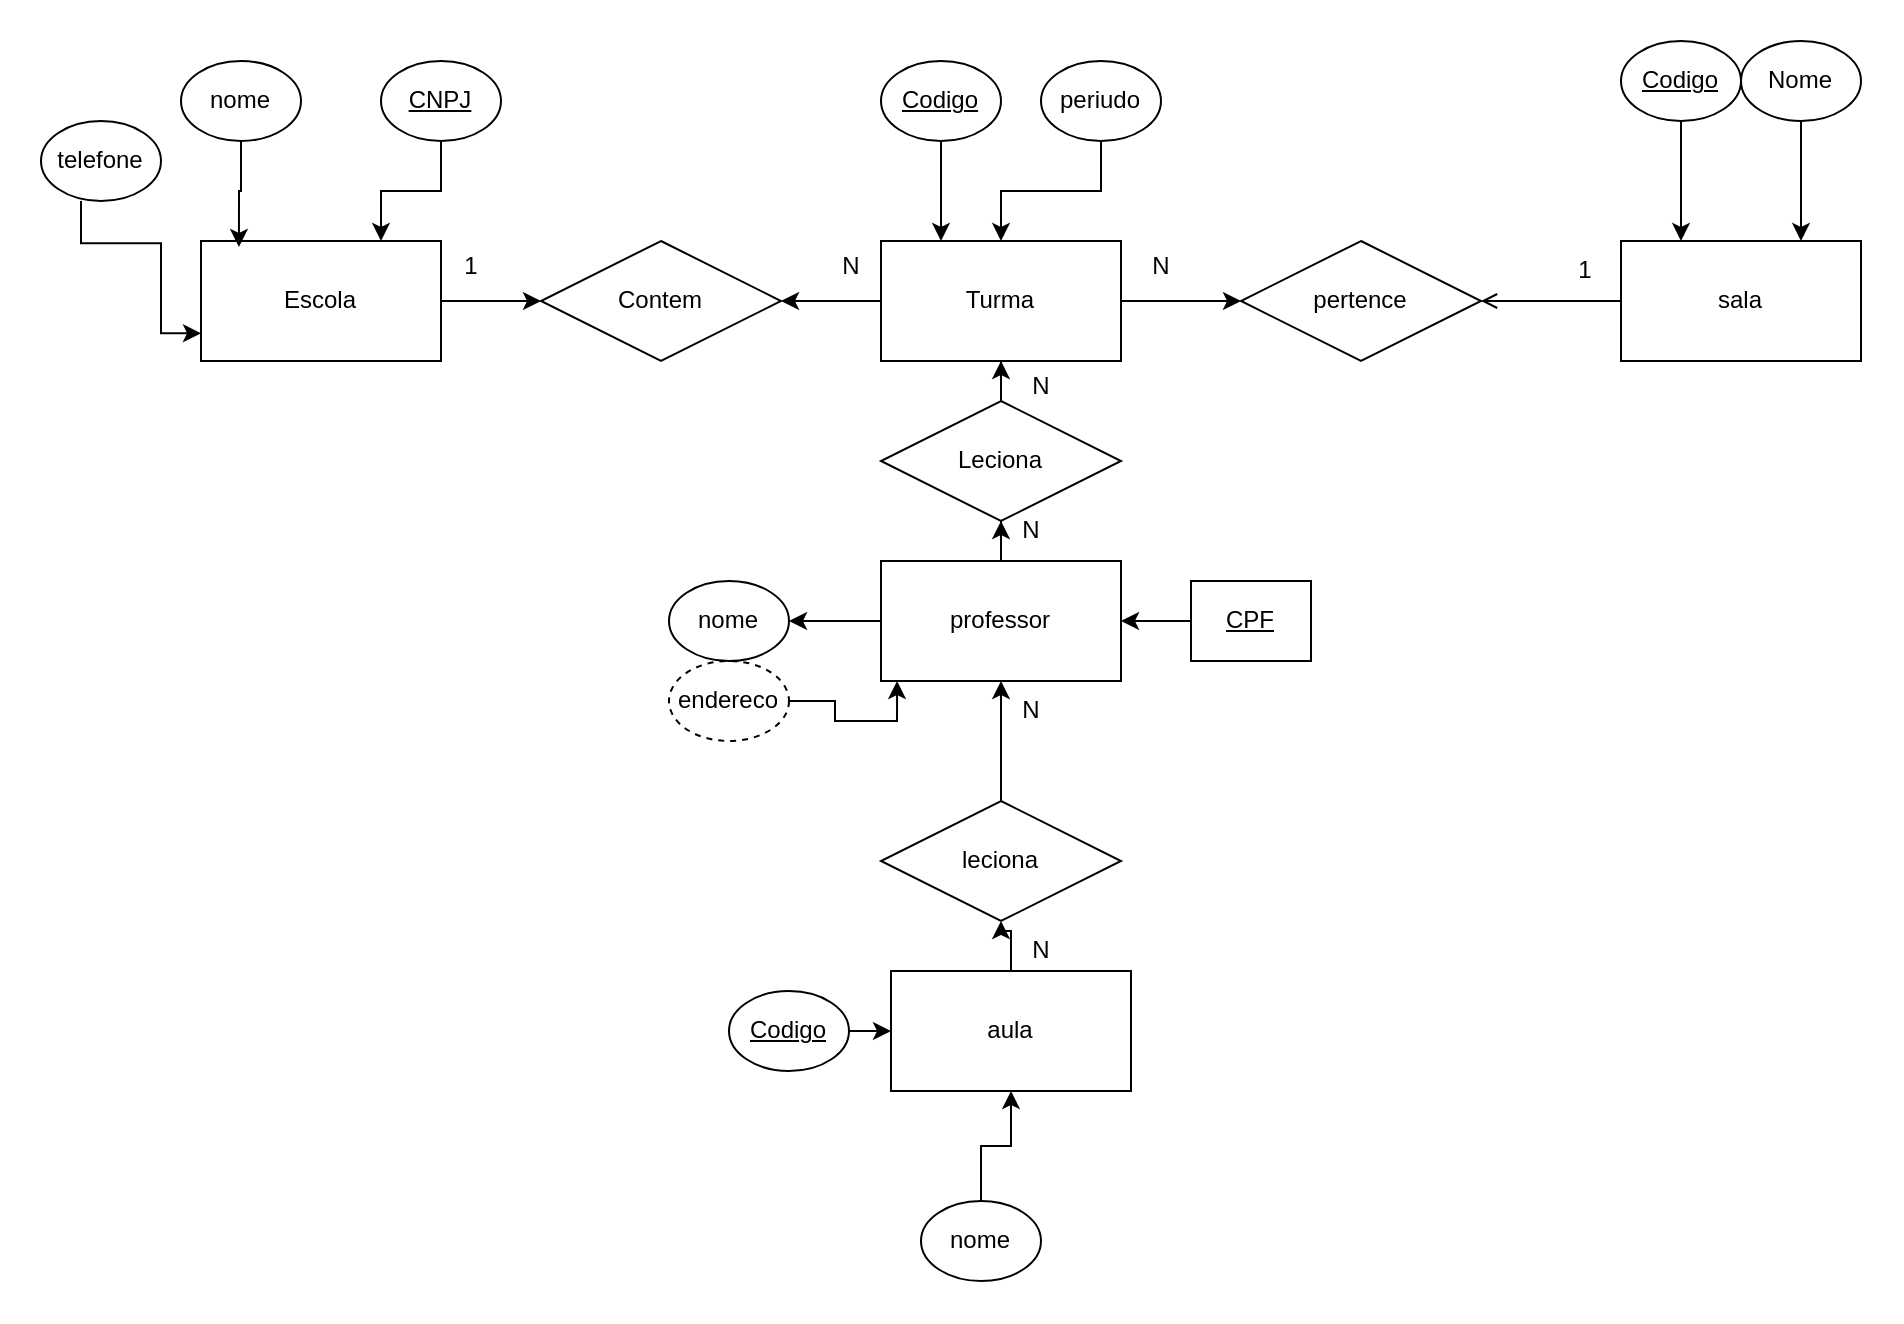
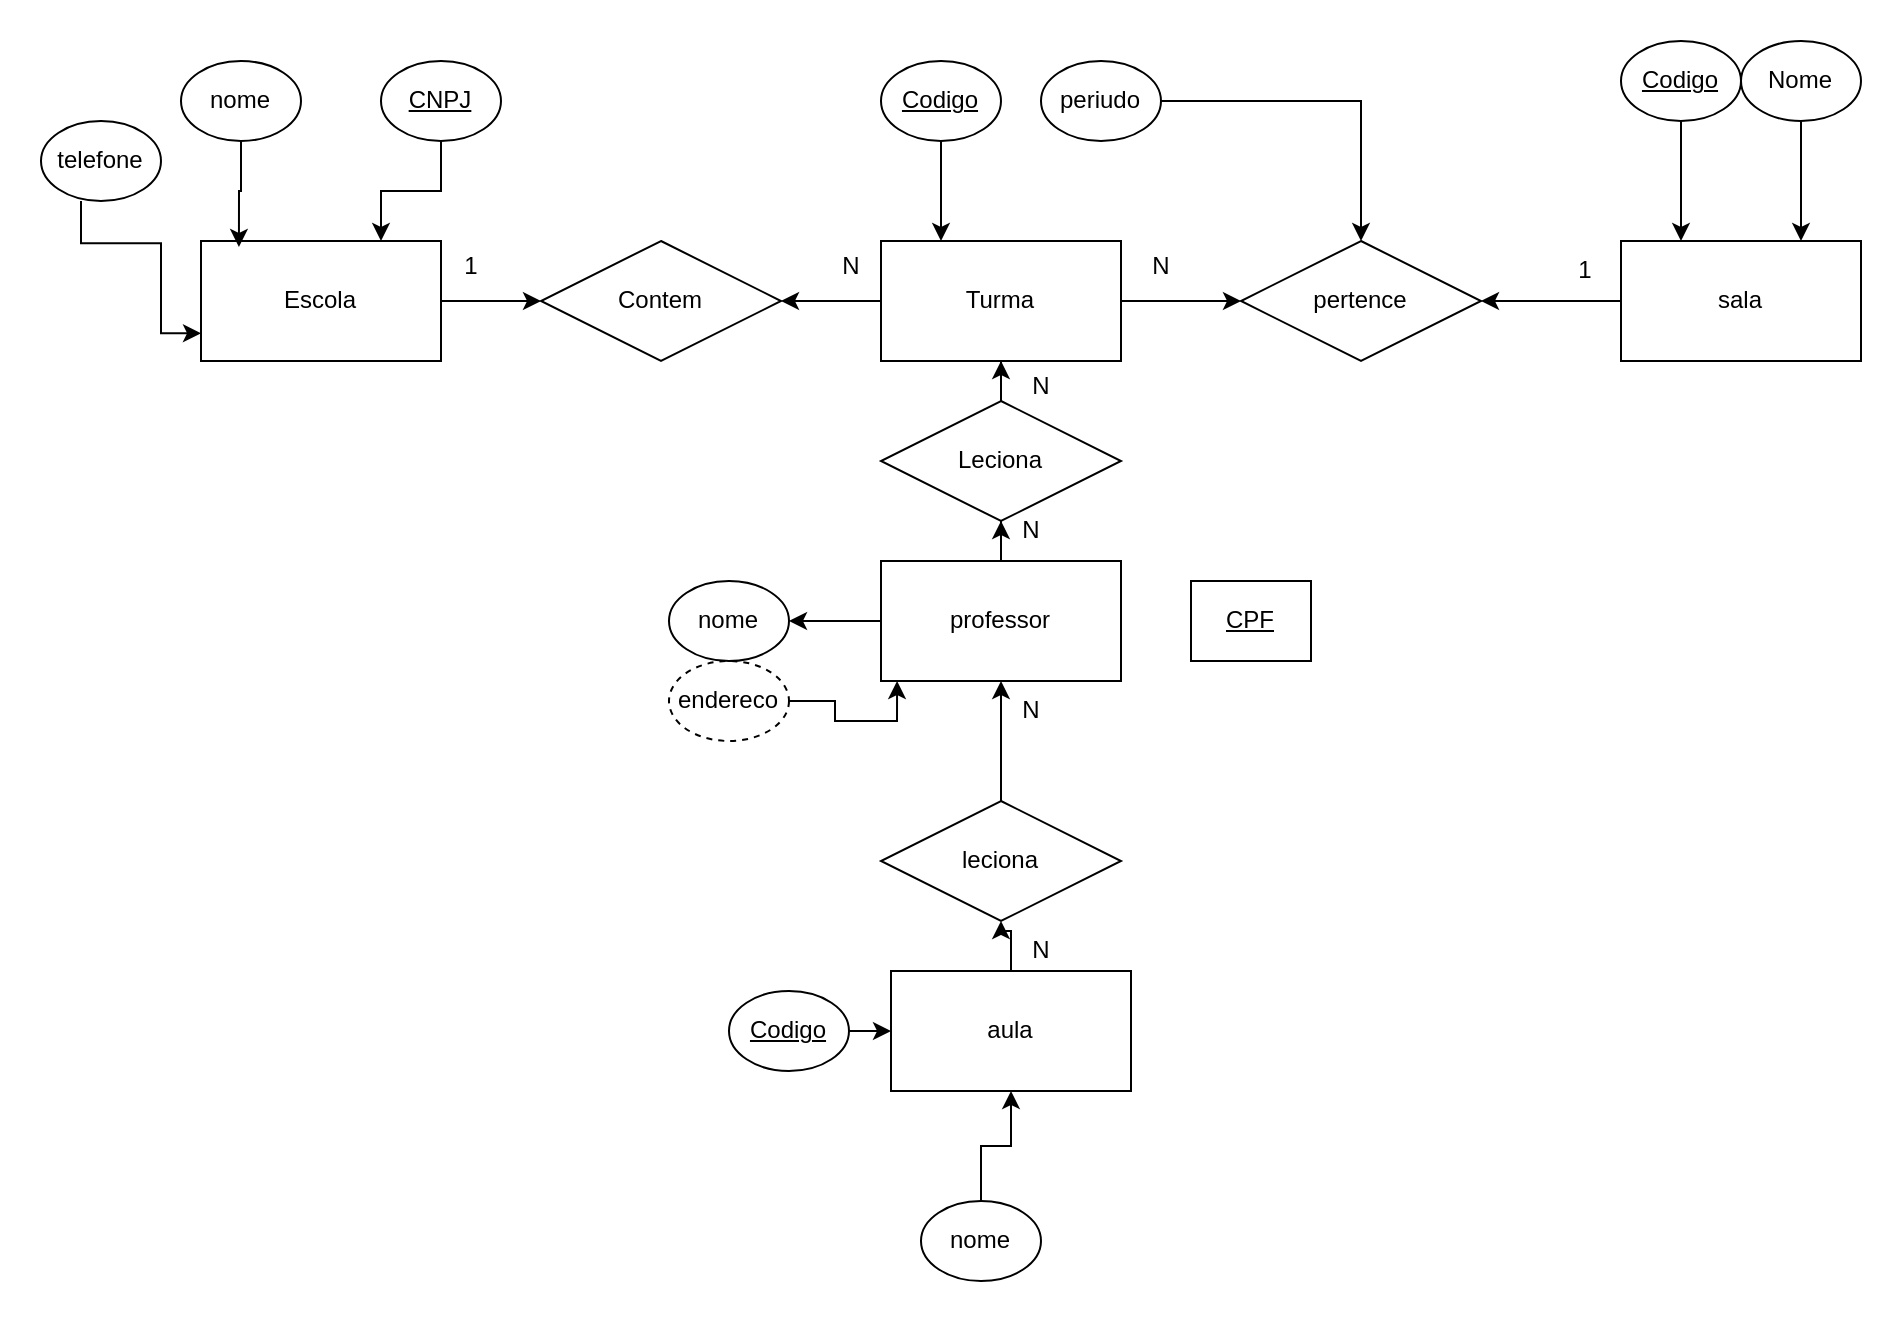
(1058, 191) -> (1324, 101)
(1493, 301) -> (1496, 301)
(1153, 621) -> none
